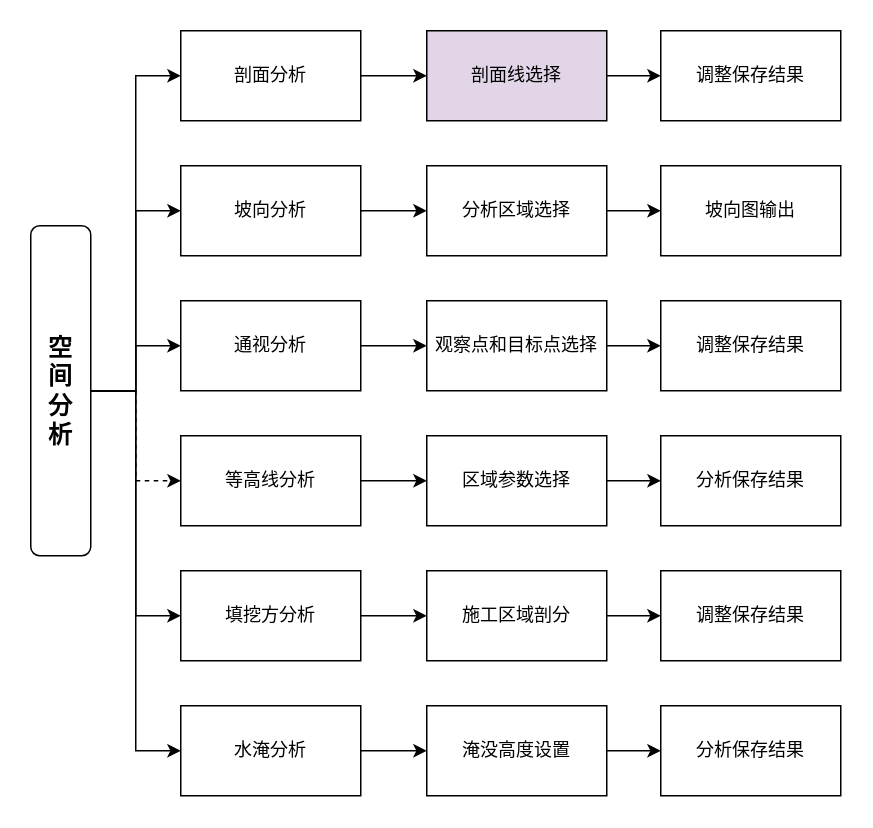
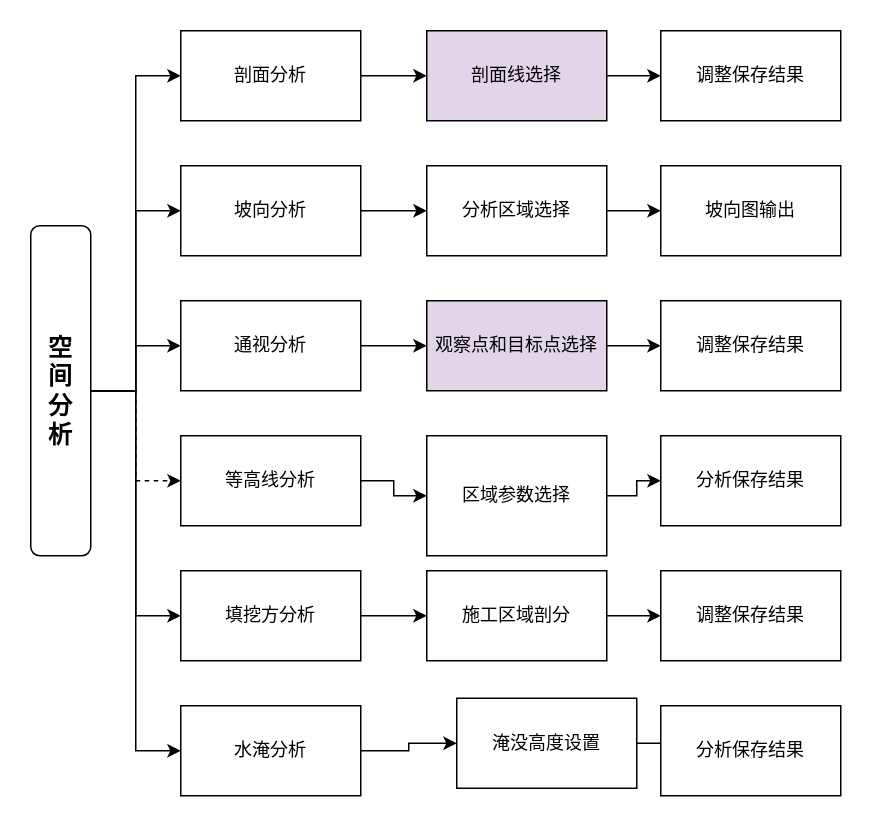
(517, 346) -> (517, 346)
(517, 481) -> (517, 496)
(517, 751) -> (547, 743)
